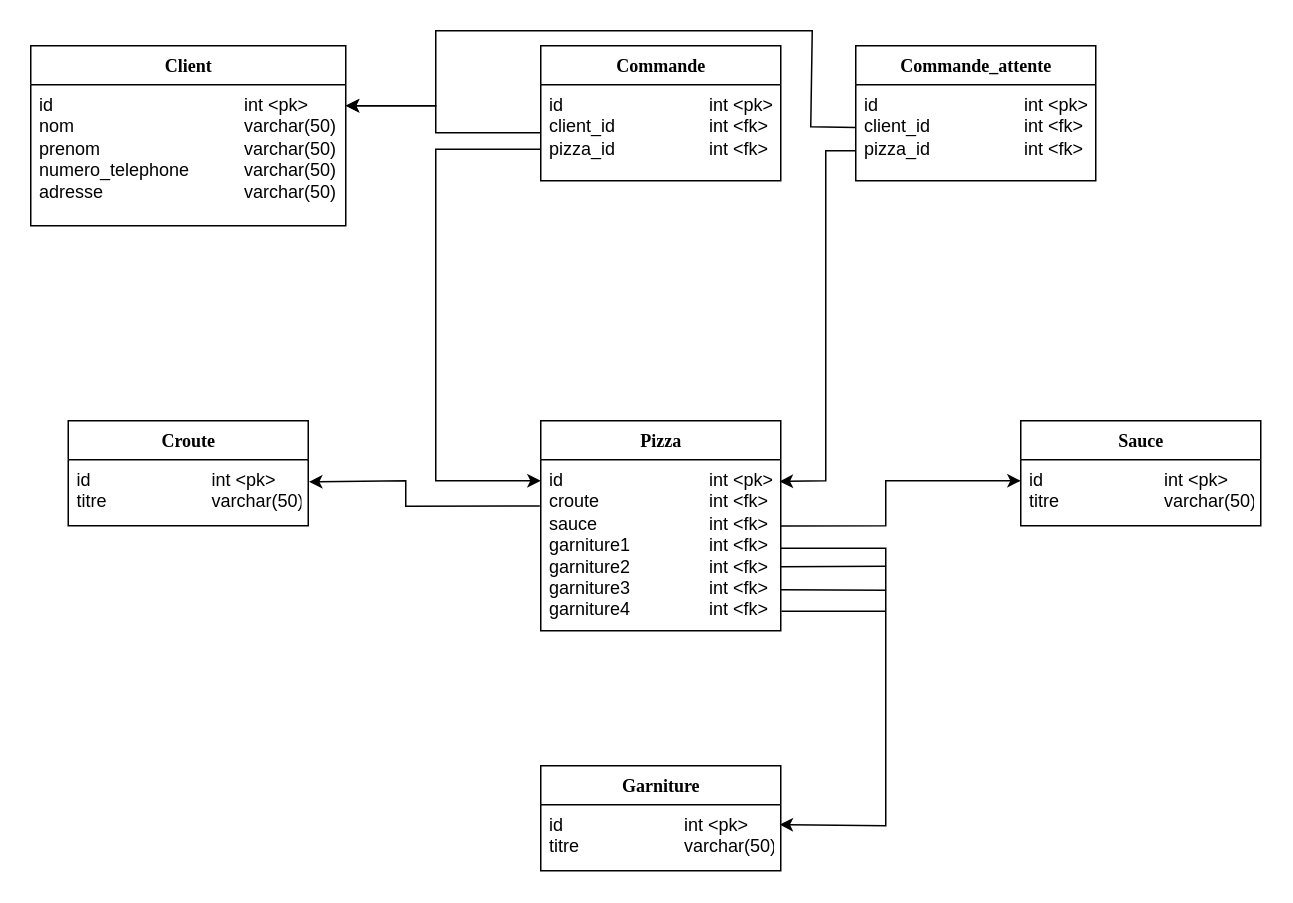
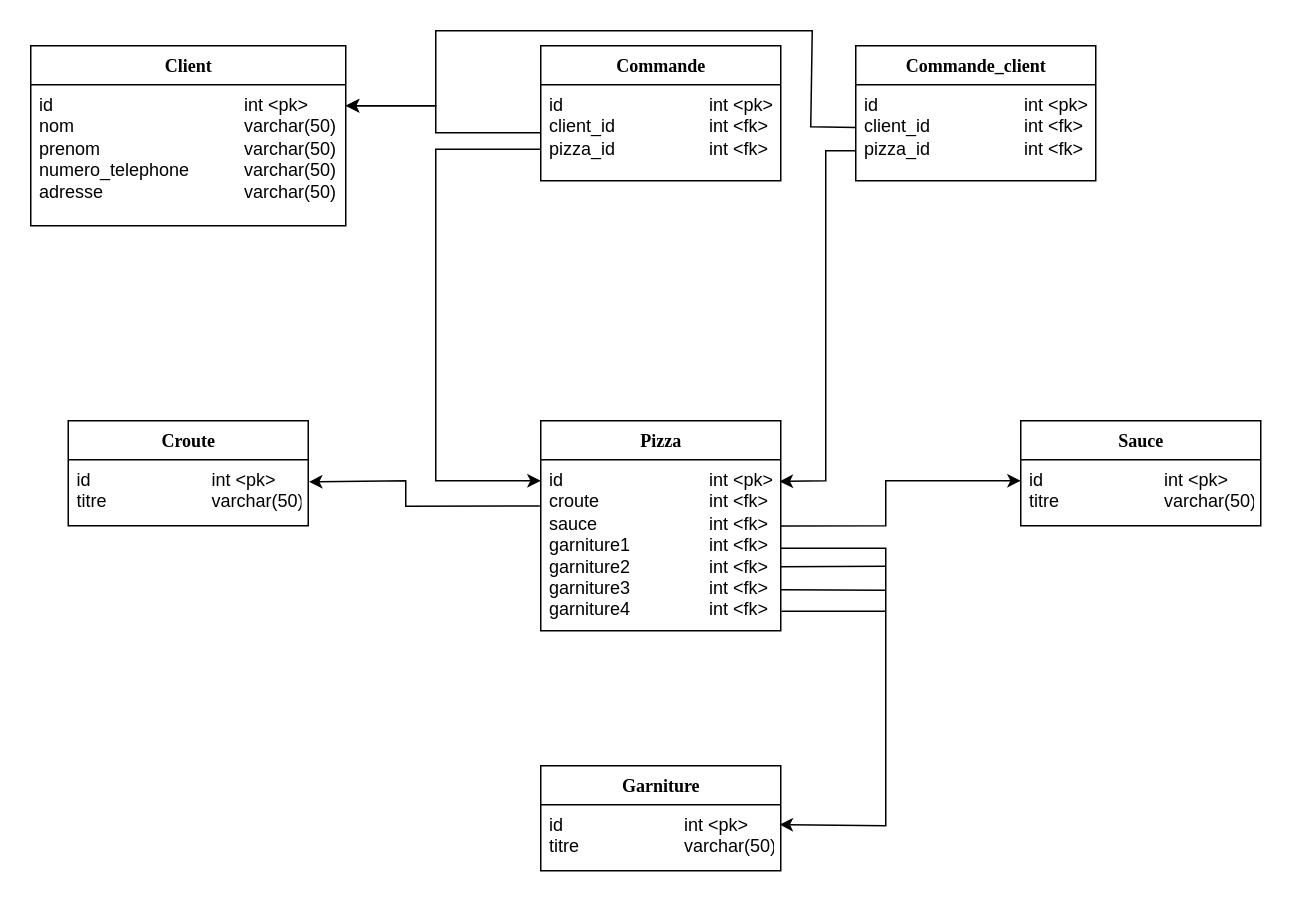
(977, 67) -> (977, 67)
